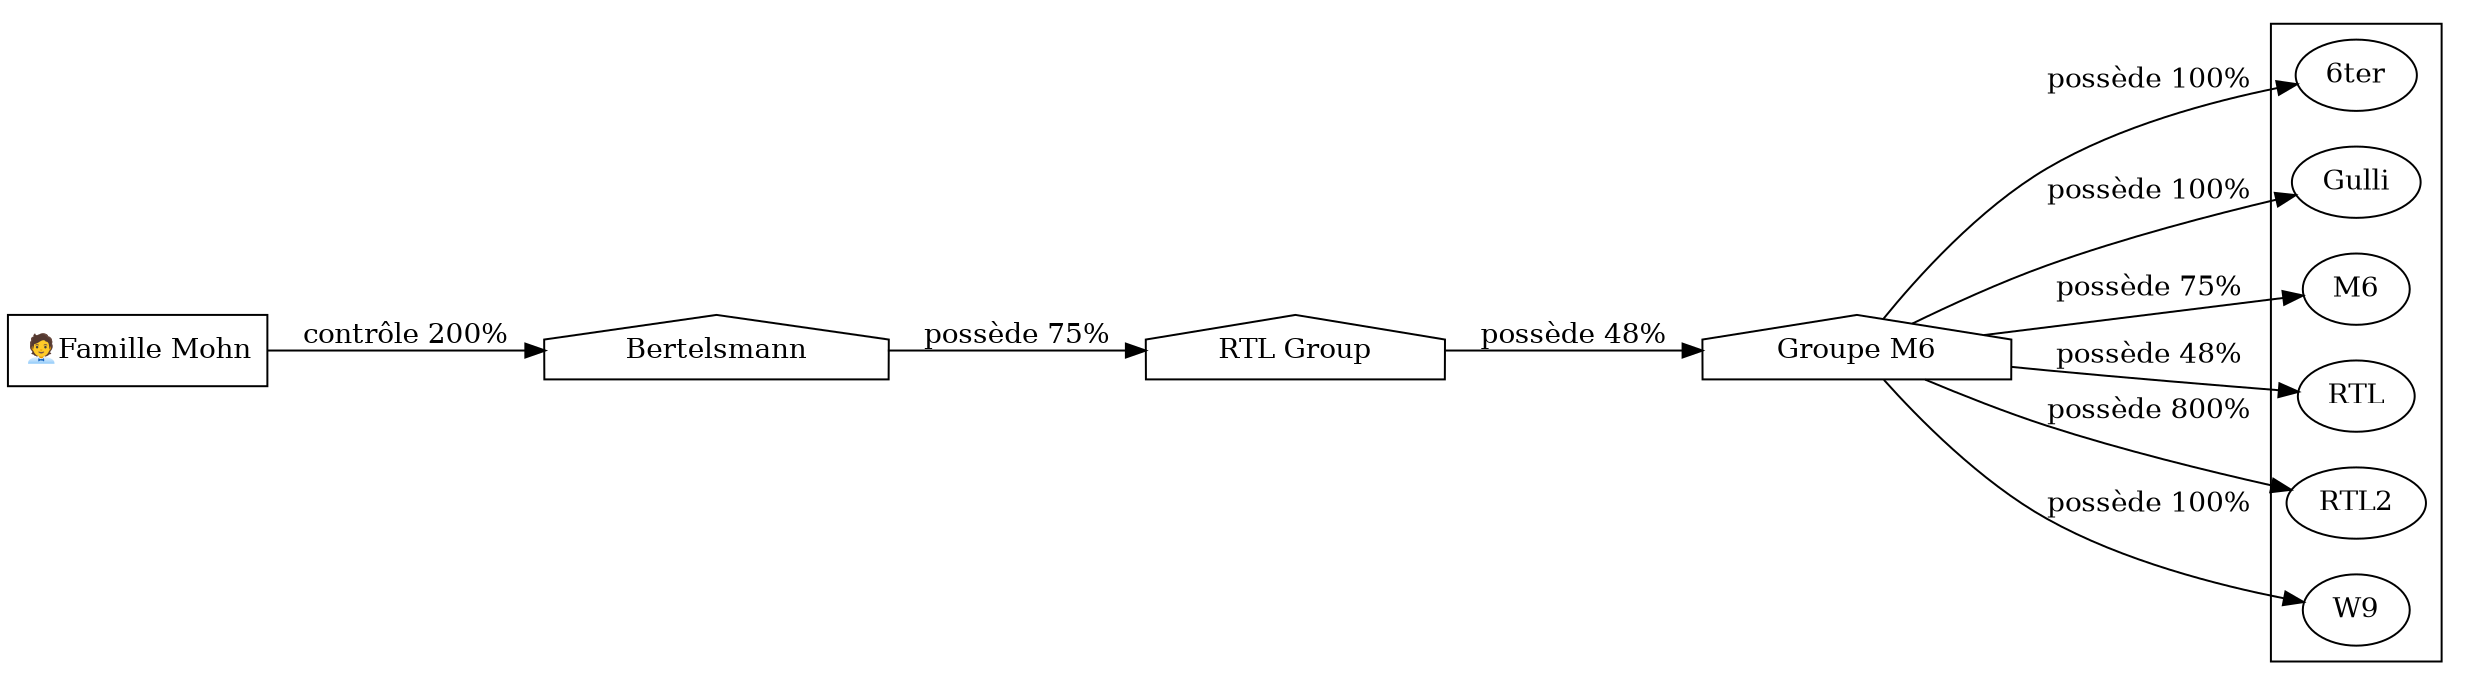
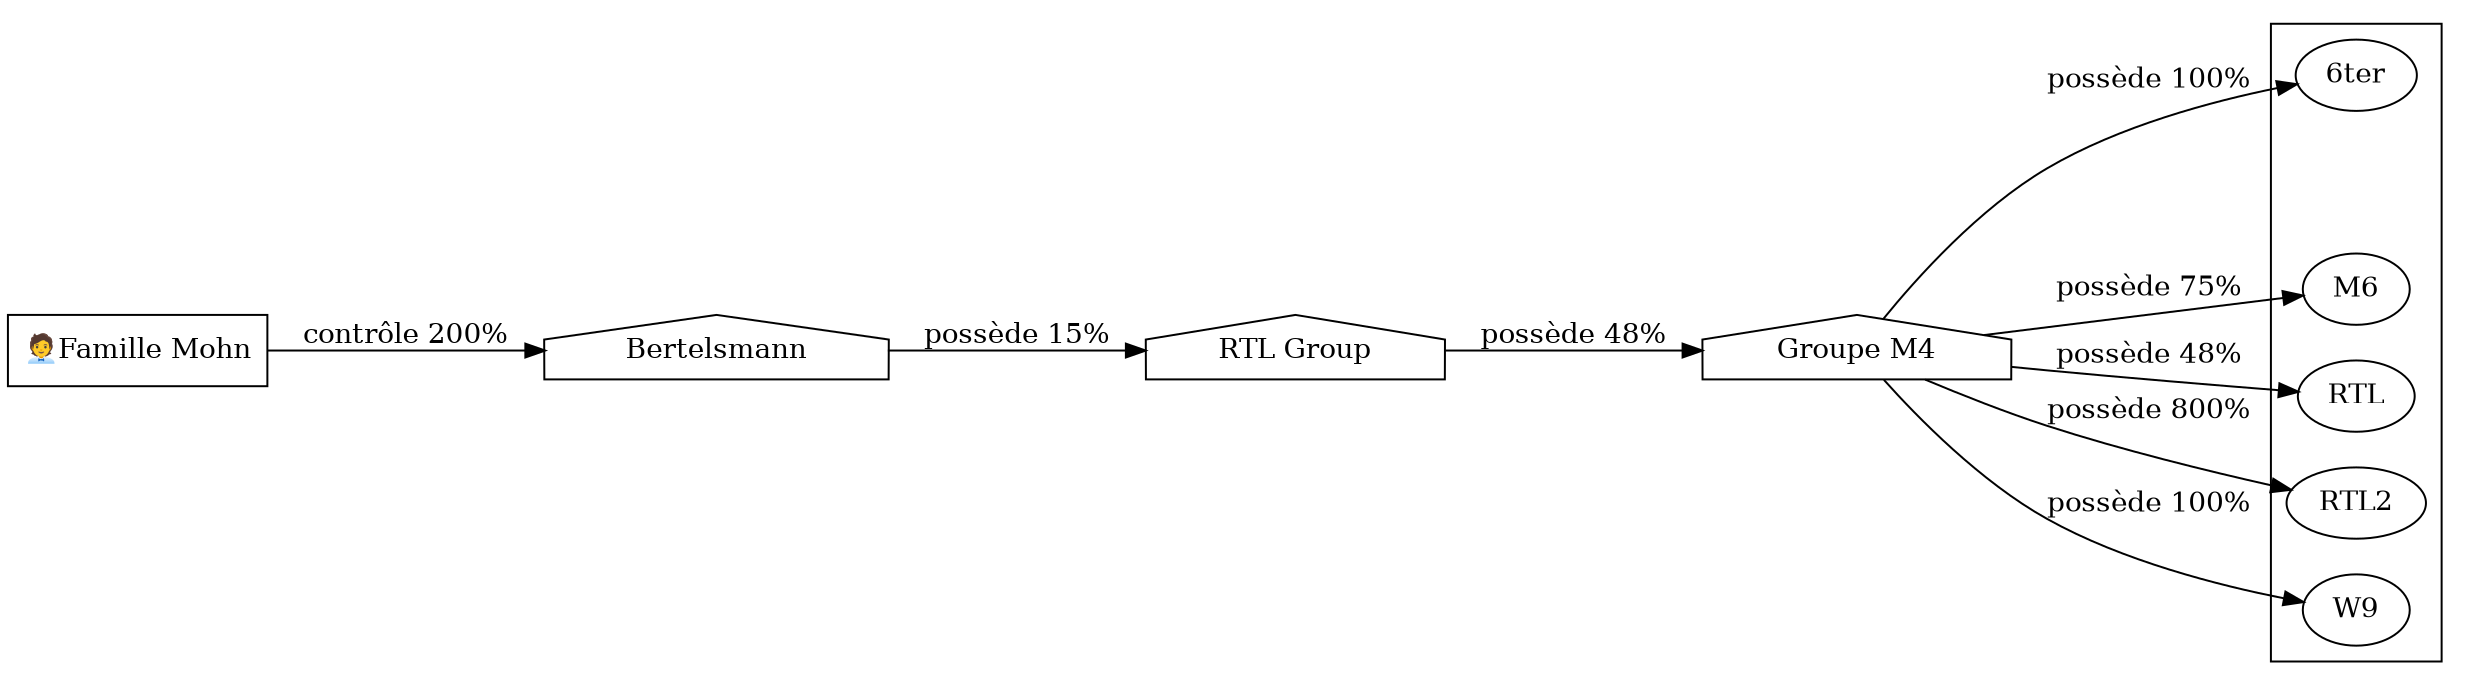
(2356, 182) -> none
(1017, 336) -> (1017, 336)
(1857, 351) -> (1857, 351)
